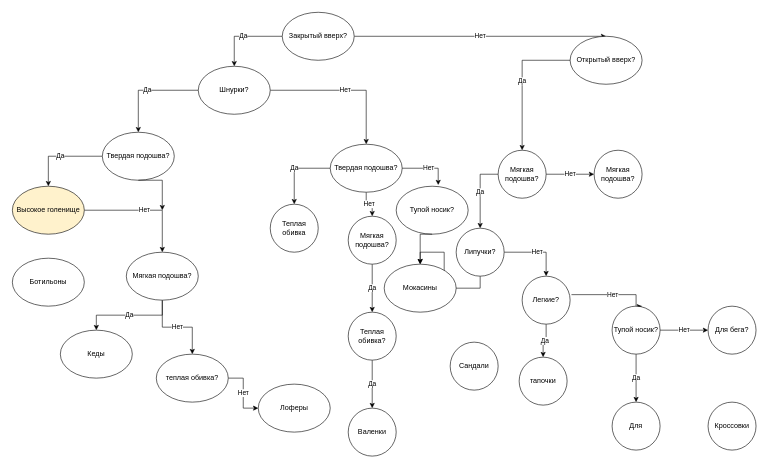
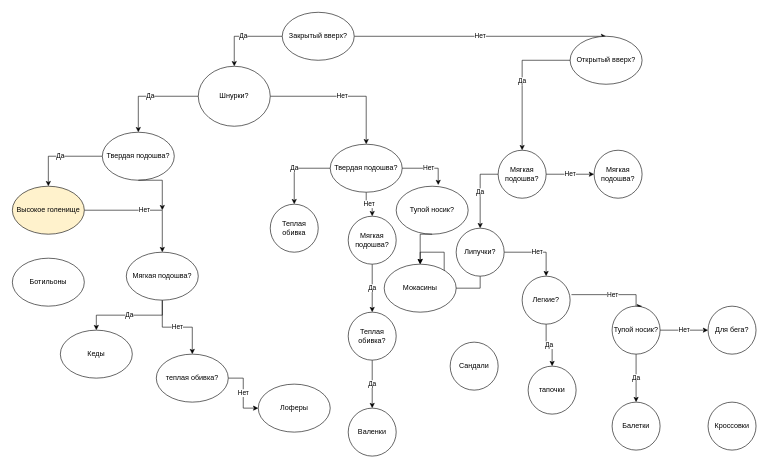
(234, 90) -> (234, 96)
(543, 381) -> (552, 390)
(636, 426) -> (636, 426)
